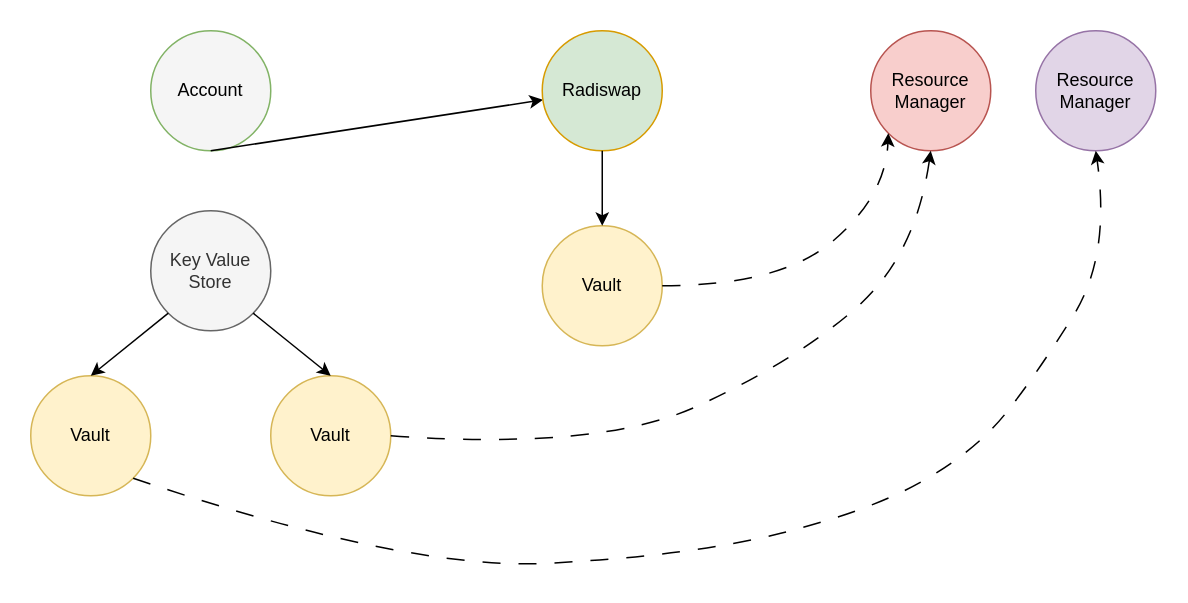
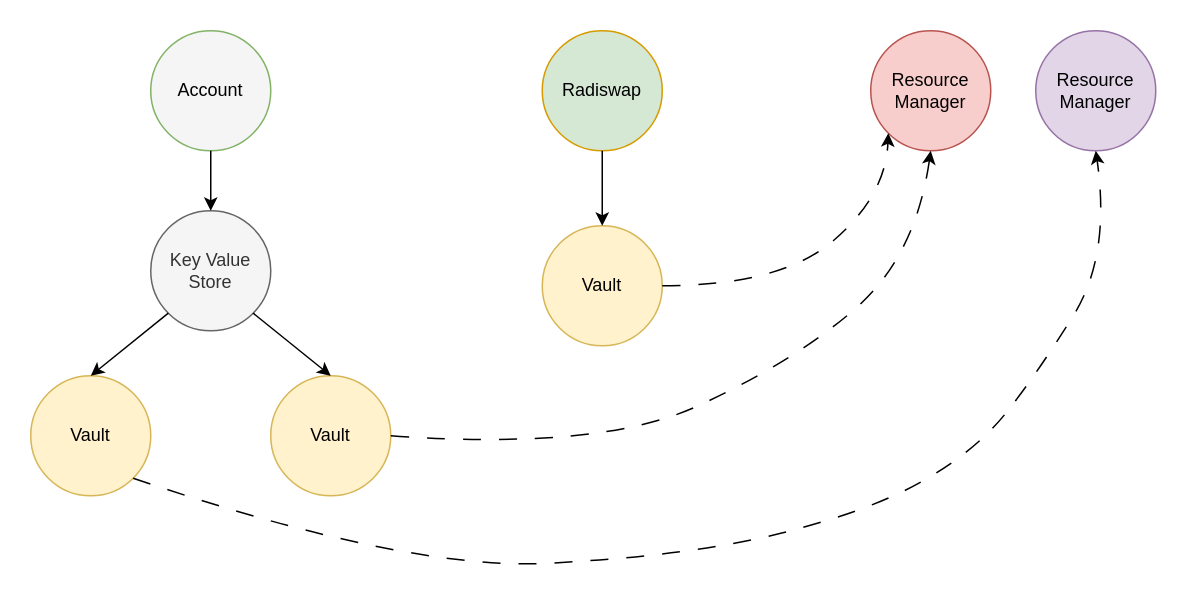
(372, 126) -> (211, 176)
